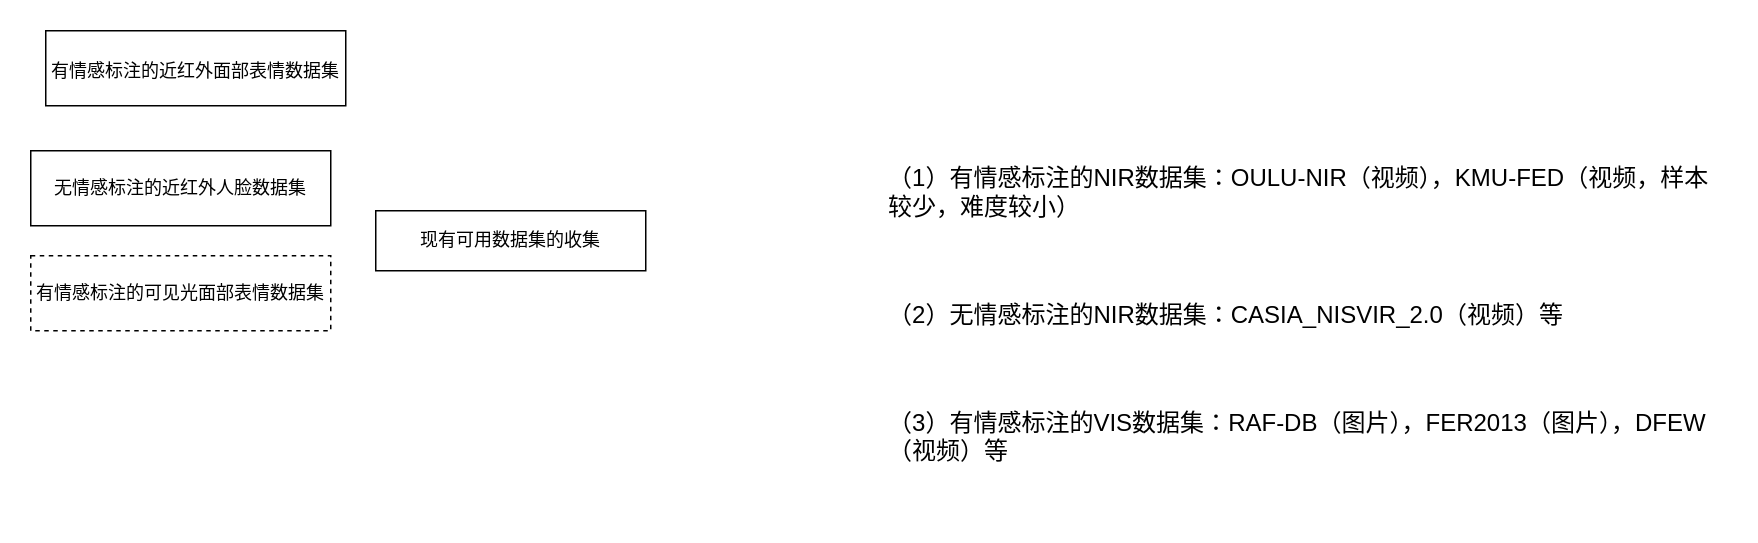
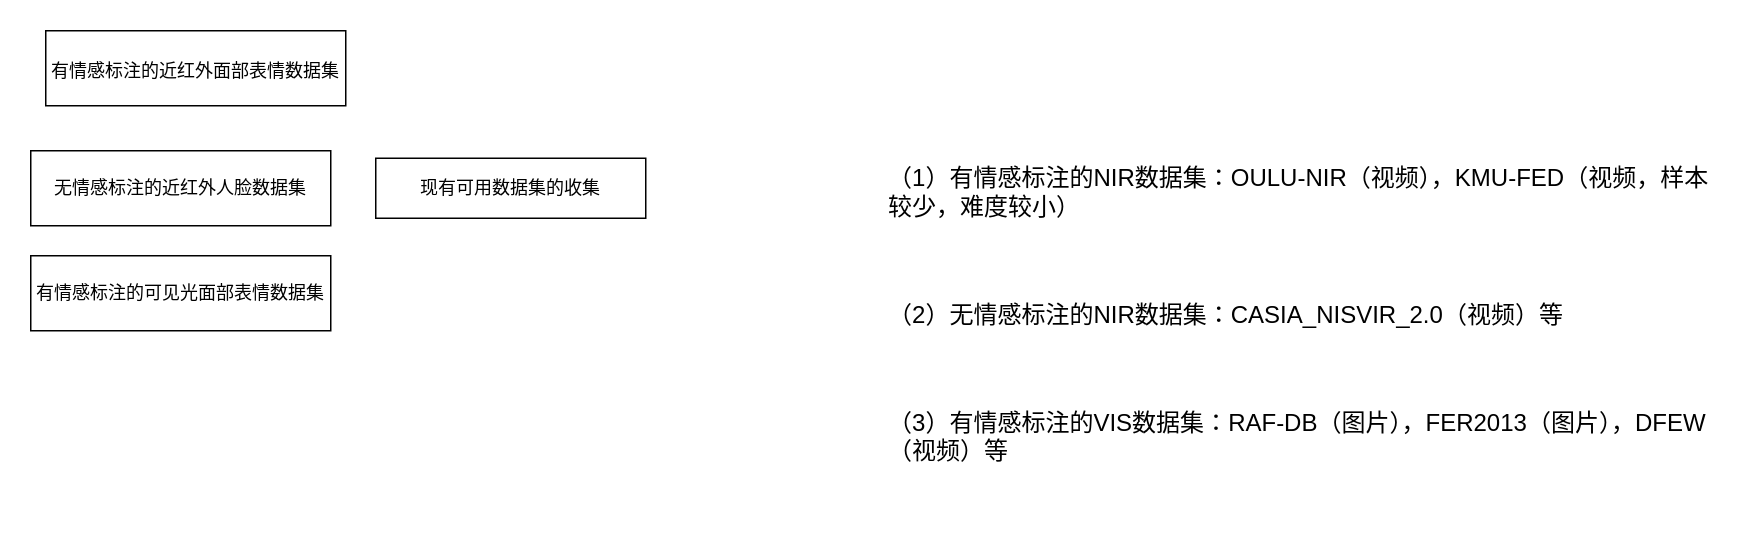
(511, 241) -> (511, 188)
(181, 293) -> (181, 293)
